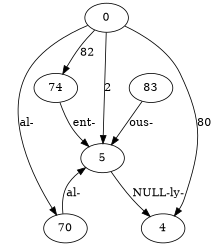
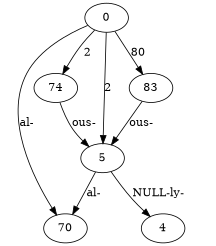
(88, 53) -> (88, 53)
(193, 105) -> (127, 49)
(84, 123) -> (84, 123)
(65, 191) -> (86, 190)
